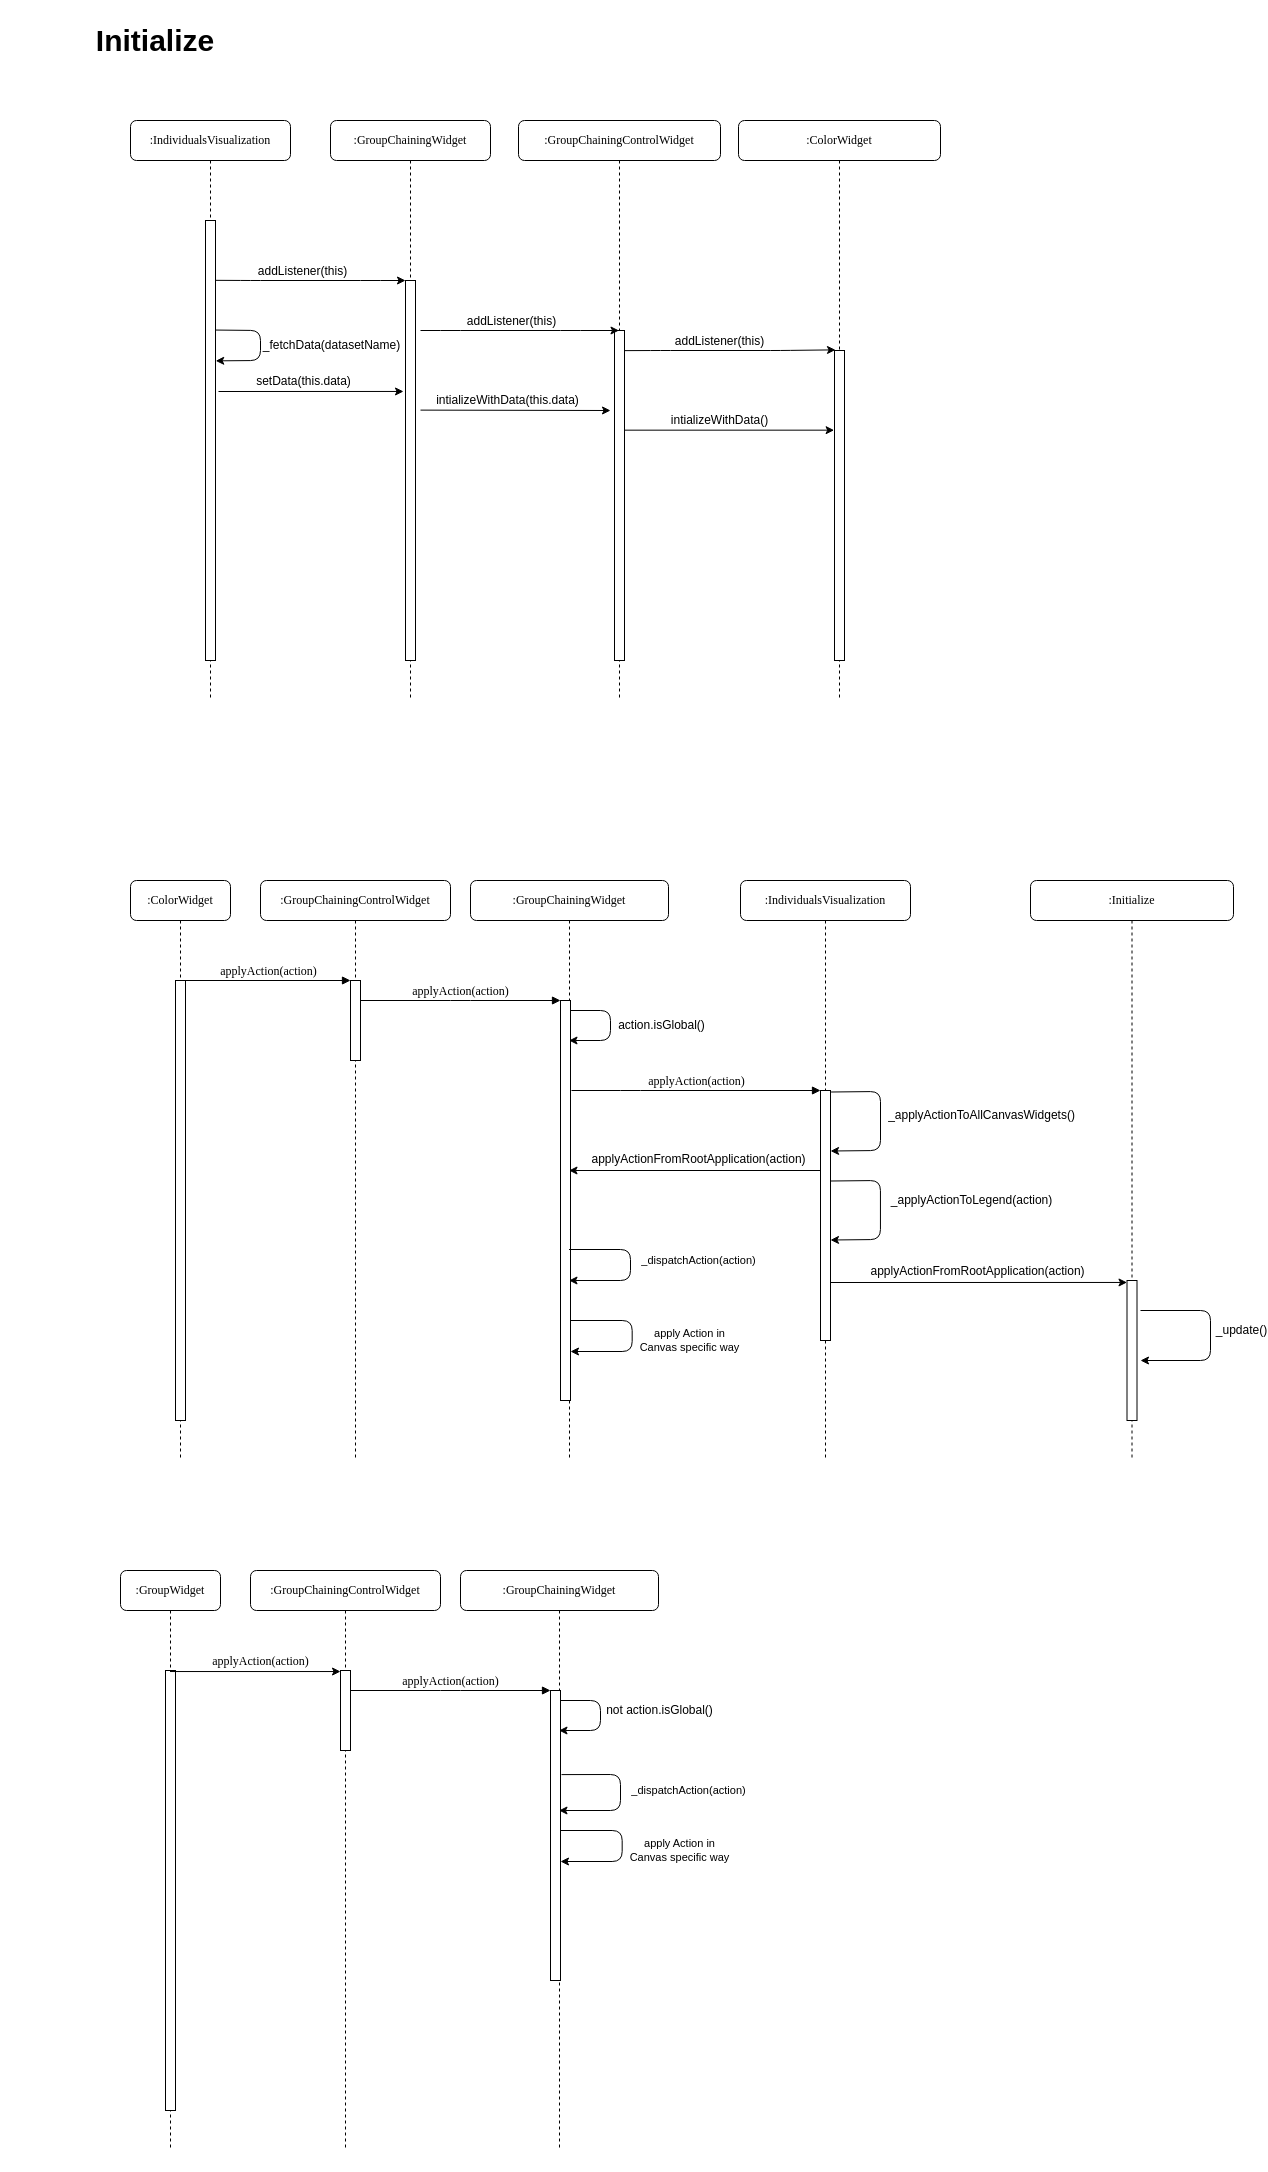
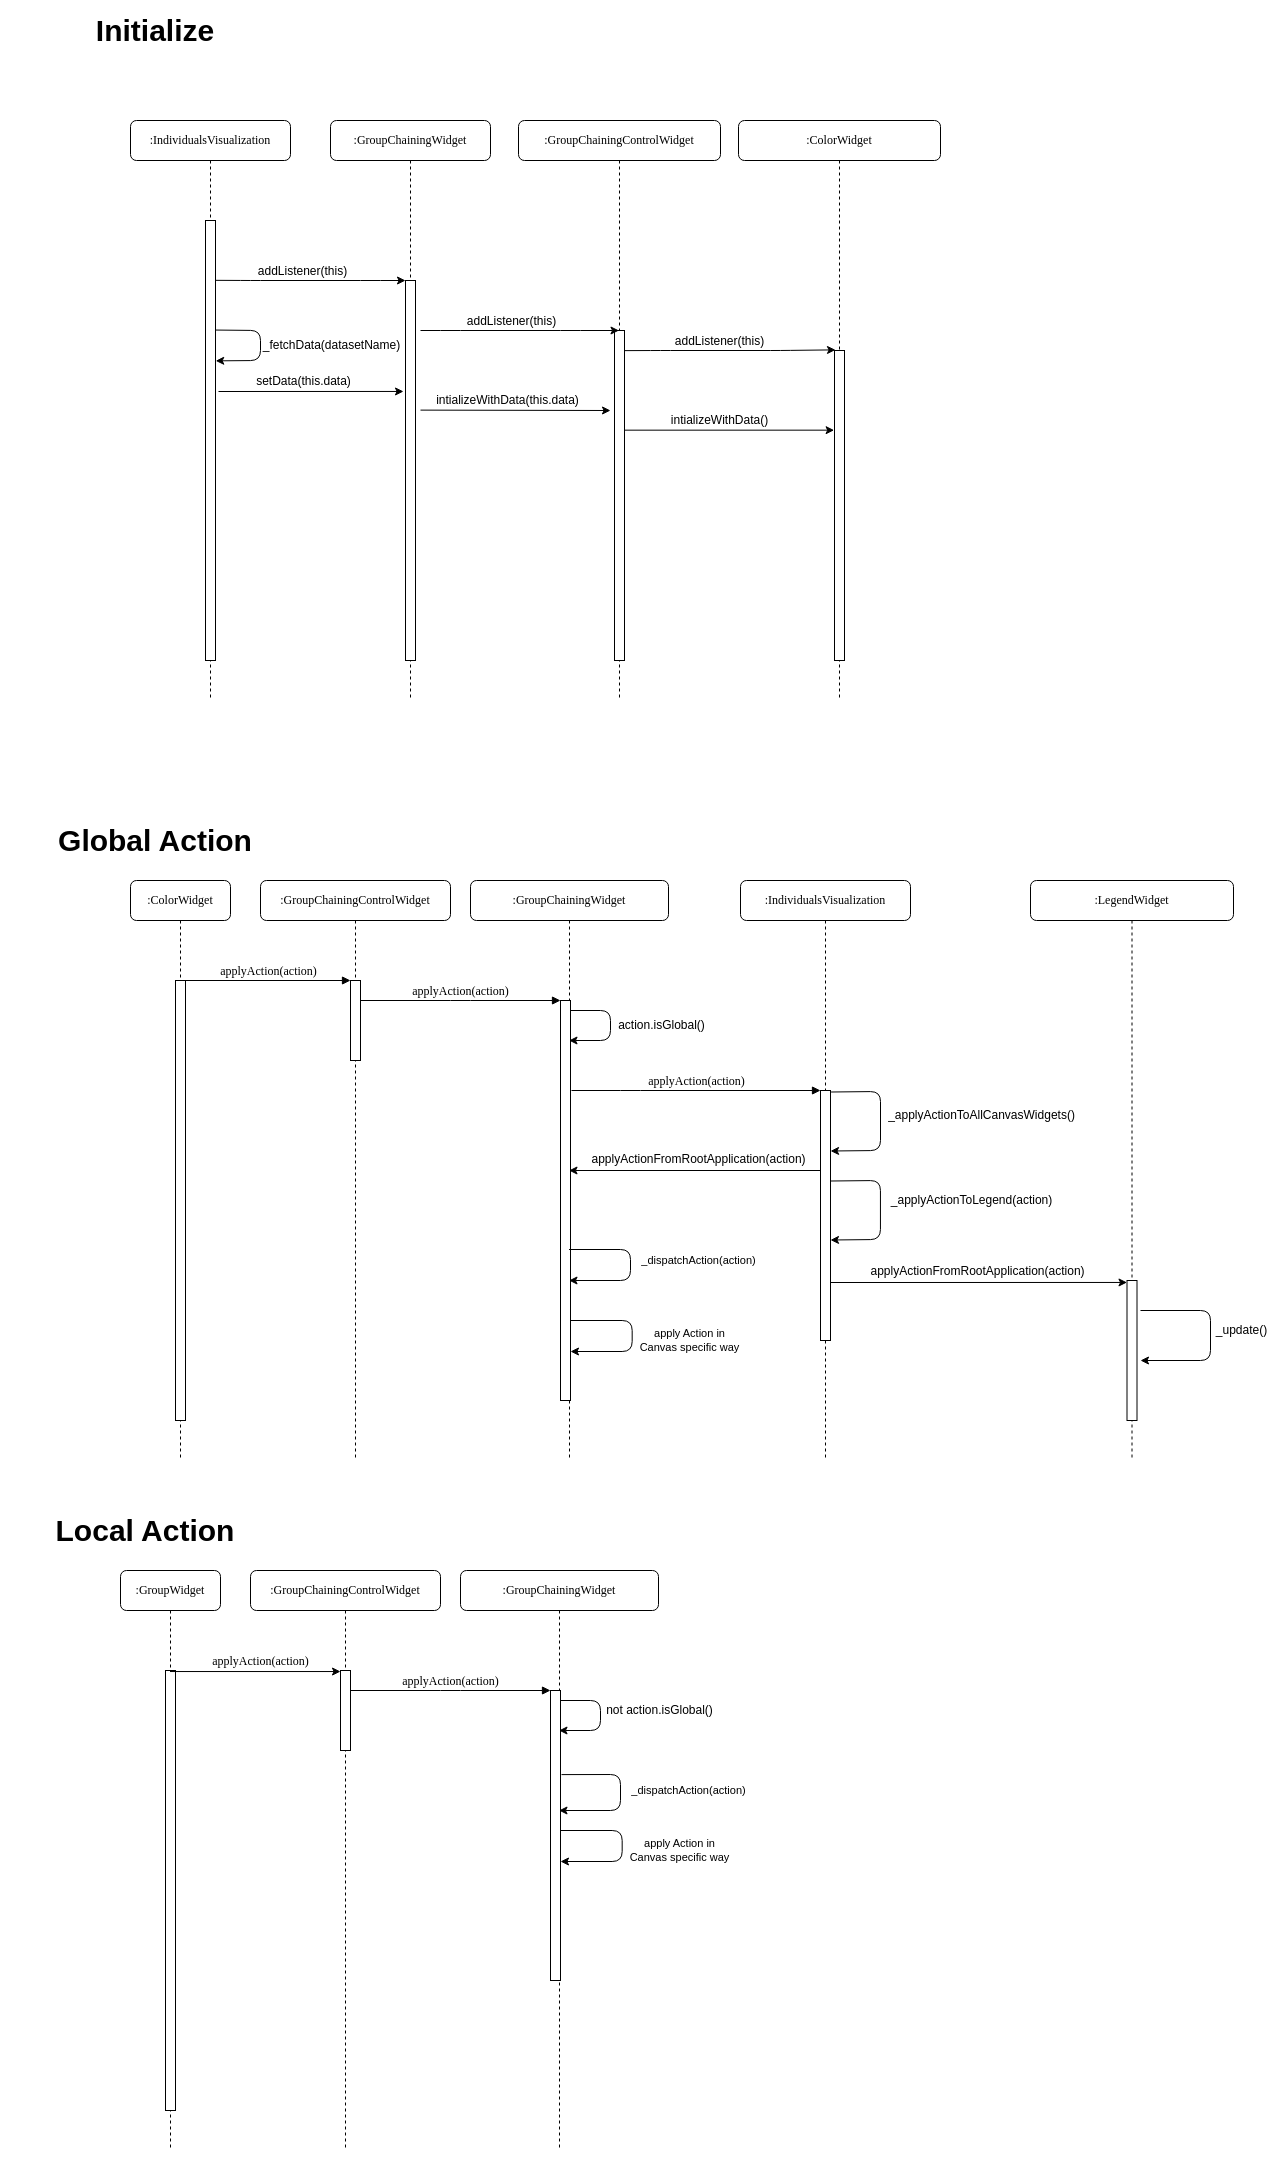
(156, 41) -> (156, 31)
none -> (156, 841)
(1132, 901) -> (1132, 901)
none -> (146, 1531)
